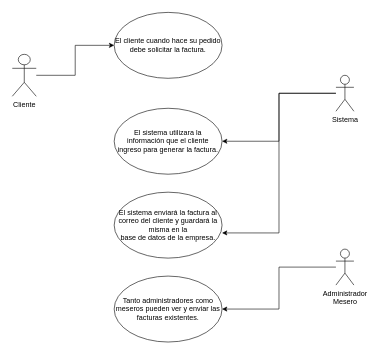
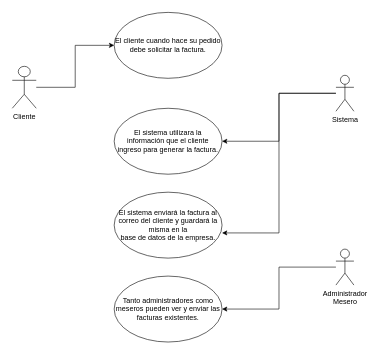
(24, 75) -> (24, 87)
